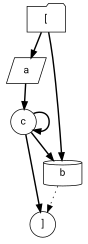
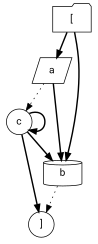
(25, 93) -> (37, 94)
none -> (57, 118)
